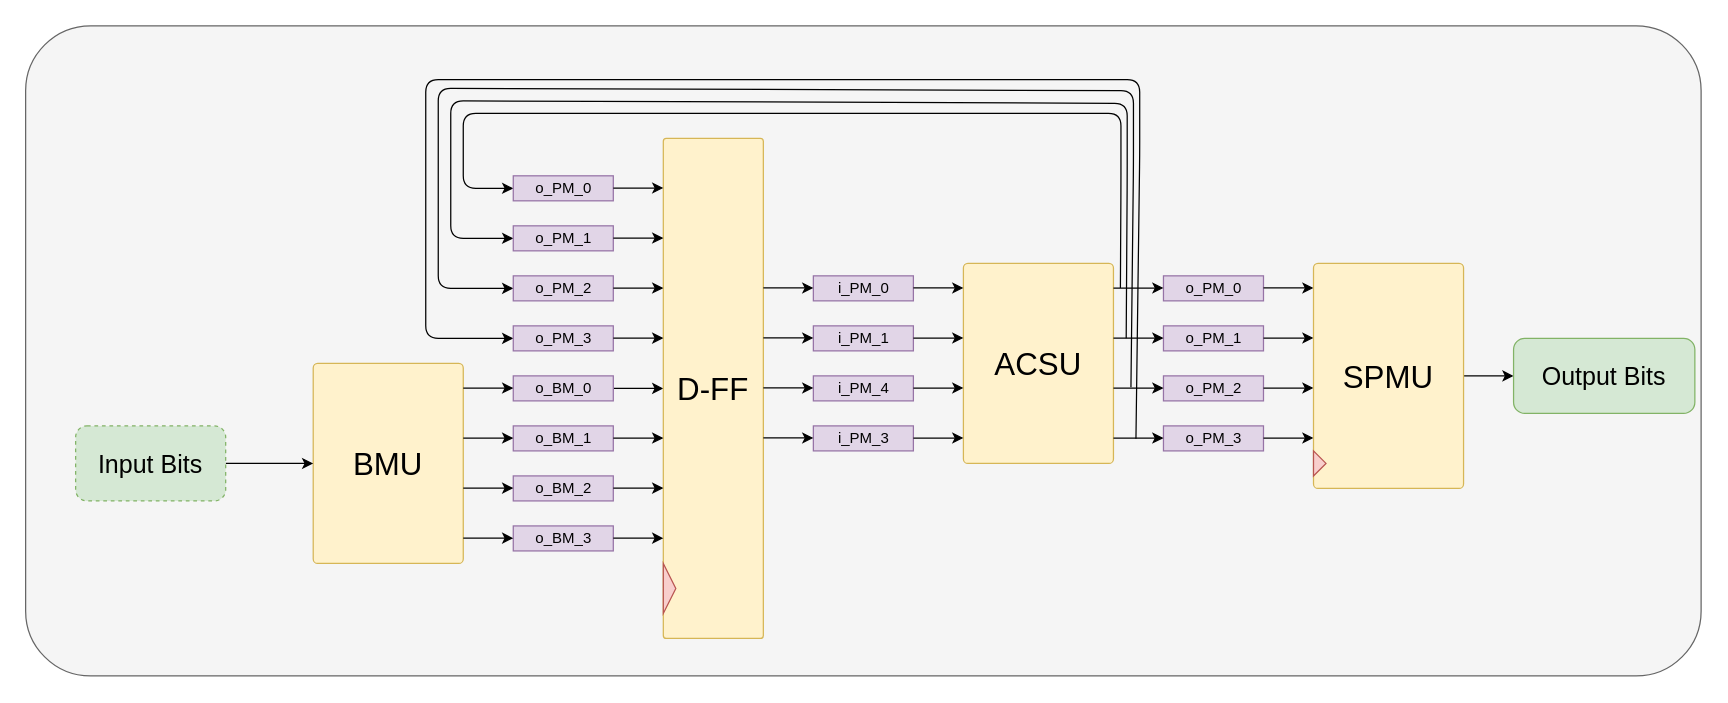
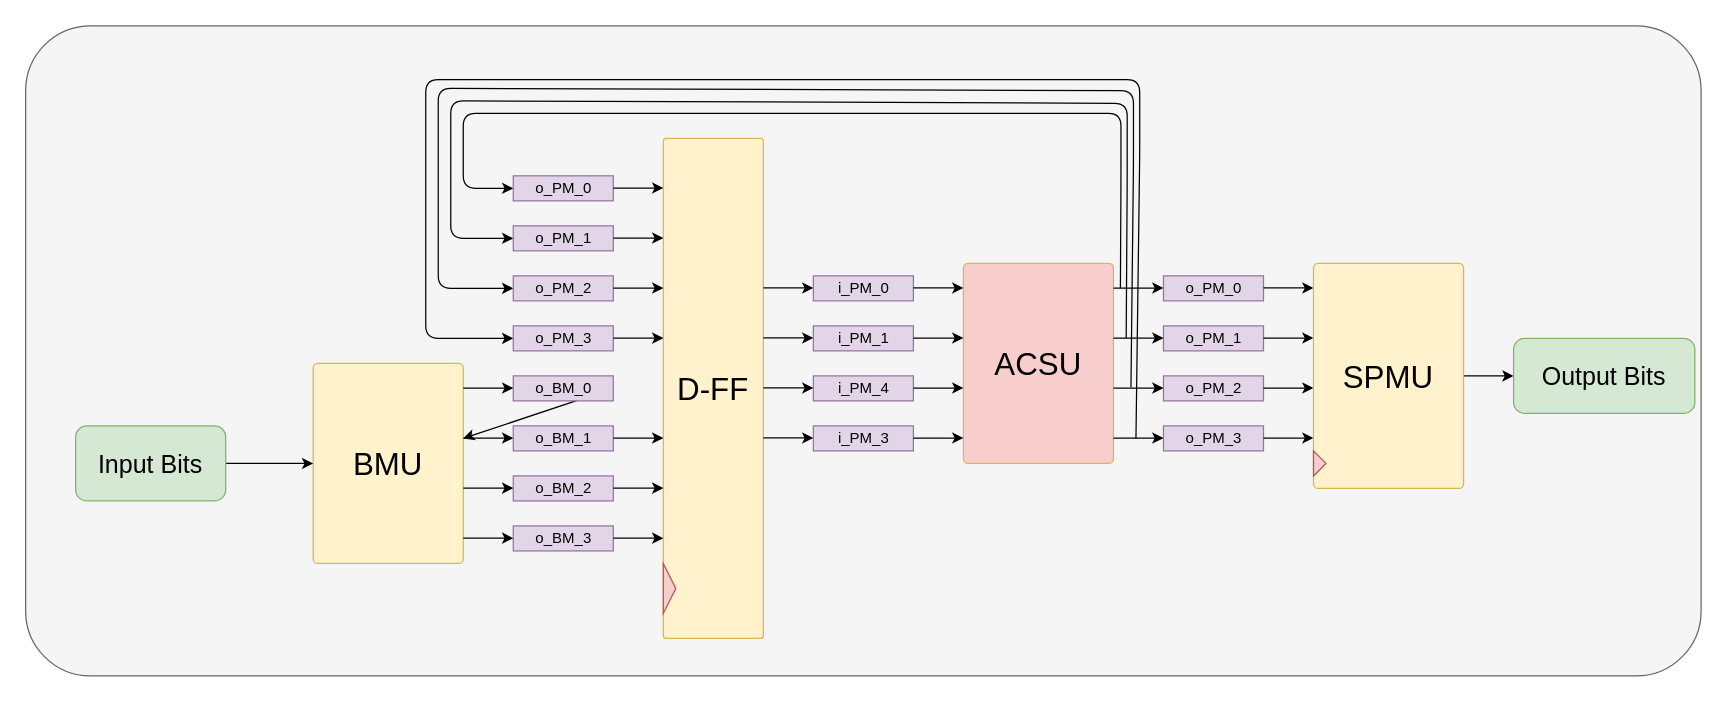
(1038, 363) -> (1038, 363)
(634, 388) -> (523, 418)
(151, 463) -> (151, 463)
